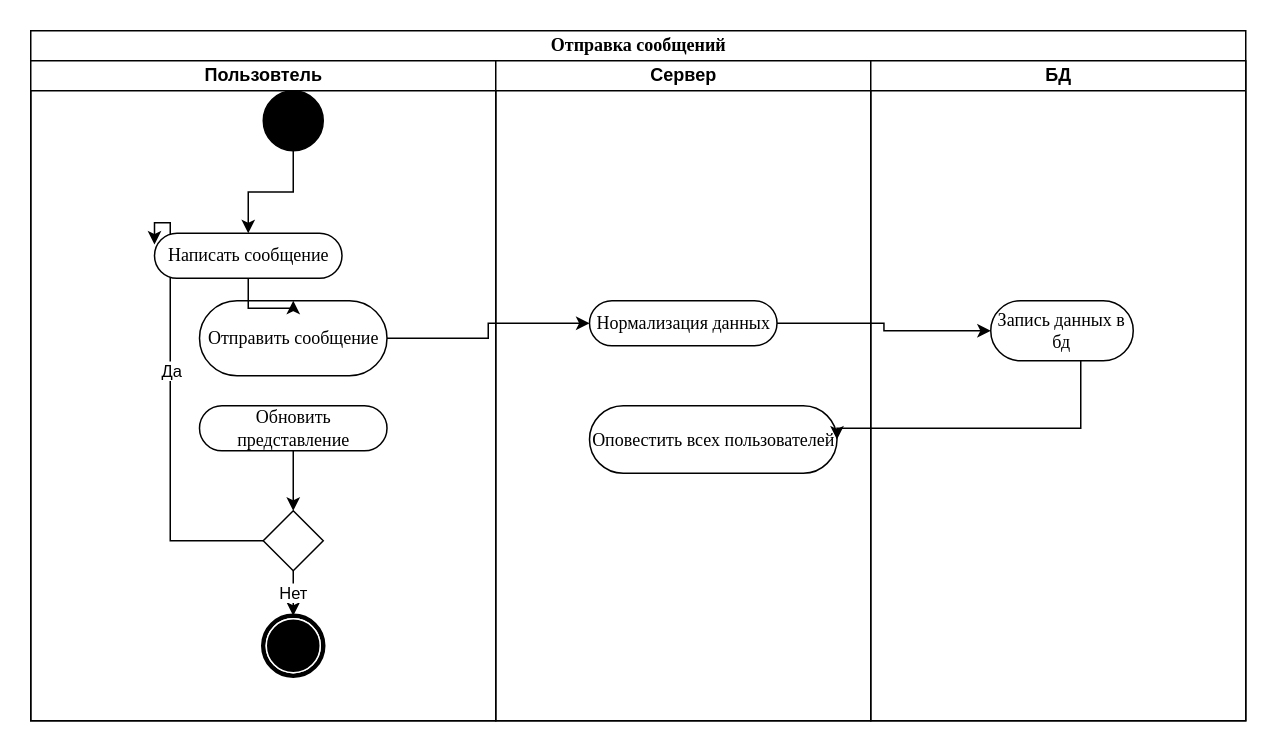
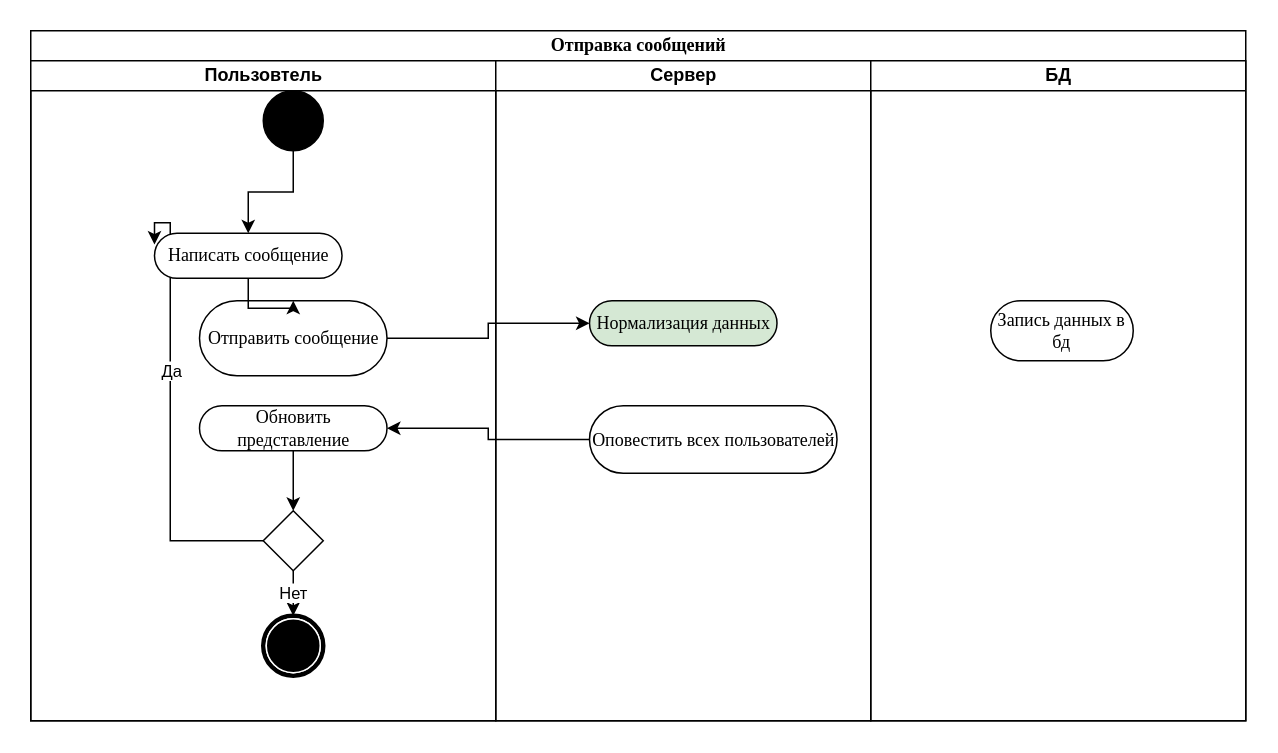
(683, 323) -> (683, 323)
(883, 323) -> none
(992, 428) -> none
none -> (488, 440)
